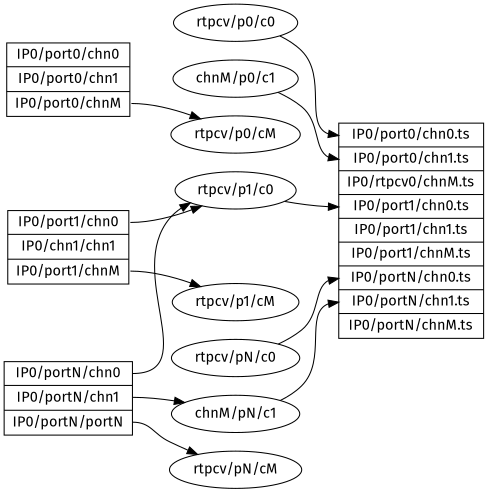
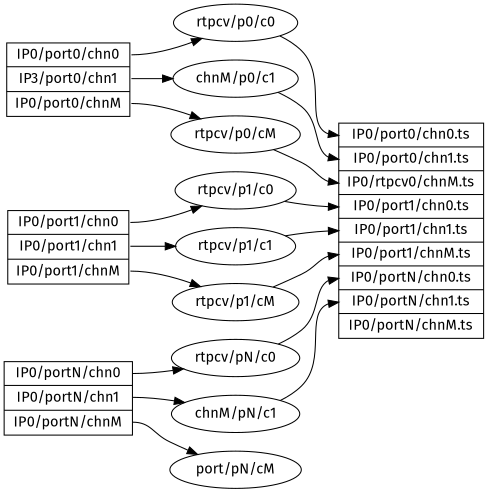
none -> (162, 51)
(68, 79) -> (68, 79)
none -> (147, 79)
none -> (303, 163)
(68, 246) -> (68, 246)
none -> (236, 246)
none -> (302, 274)
(157, 296) -> (153, 373)
(68, 422) -> (68, 422)
(236, 470) -> (236, 470)
